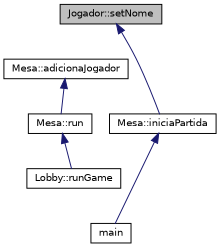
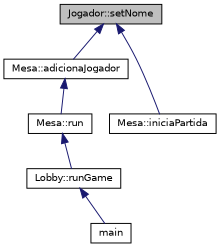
none -> (85, 45)
(135, 183) -> (95, 210)
